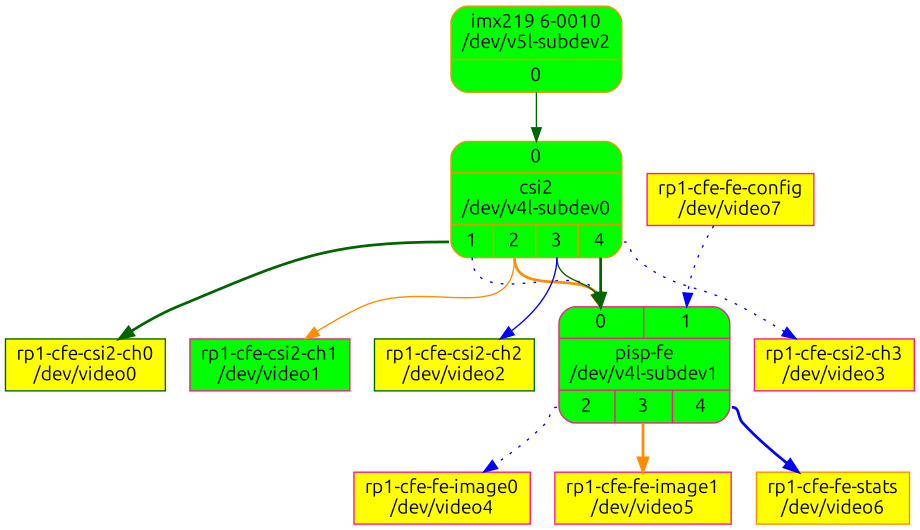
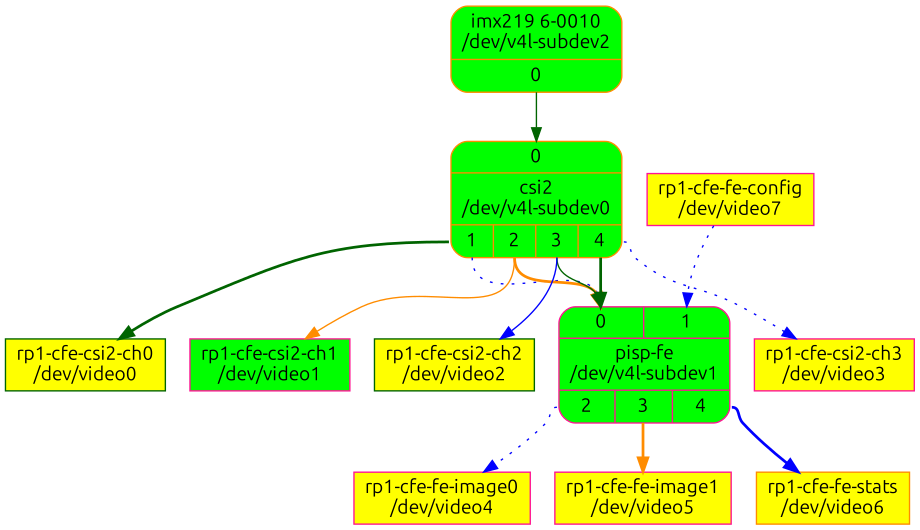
(536, 42) -> (536, 42)
